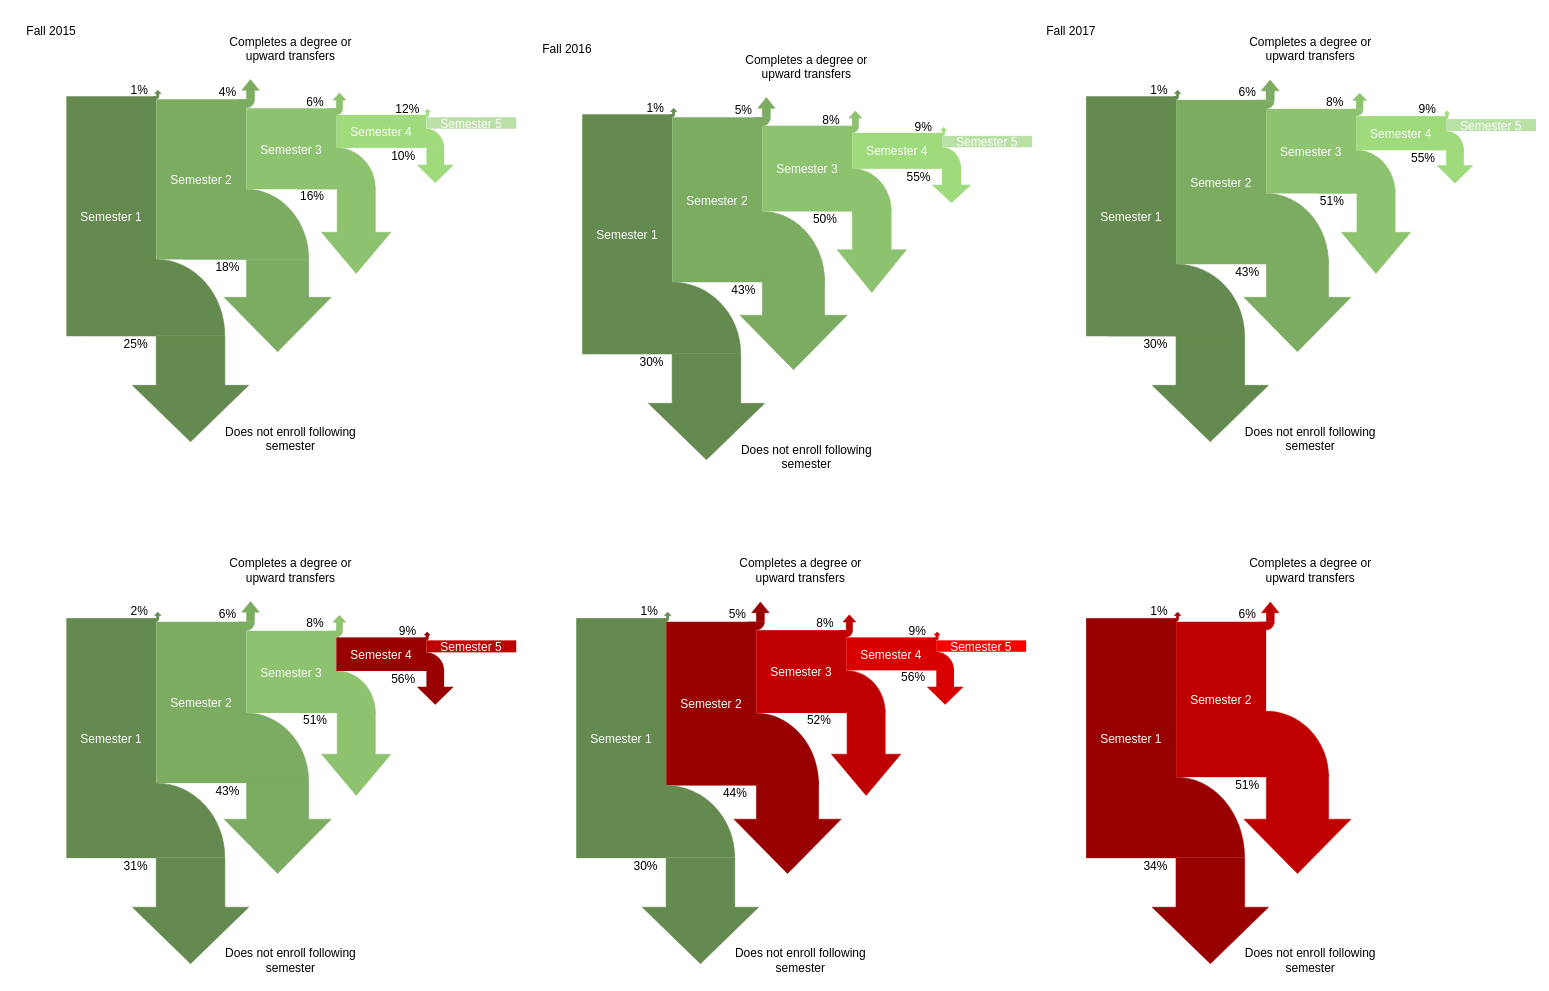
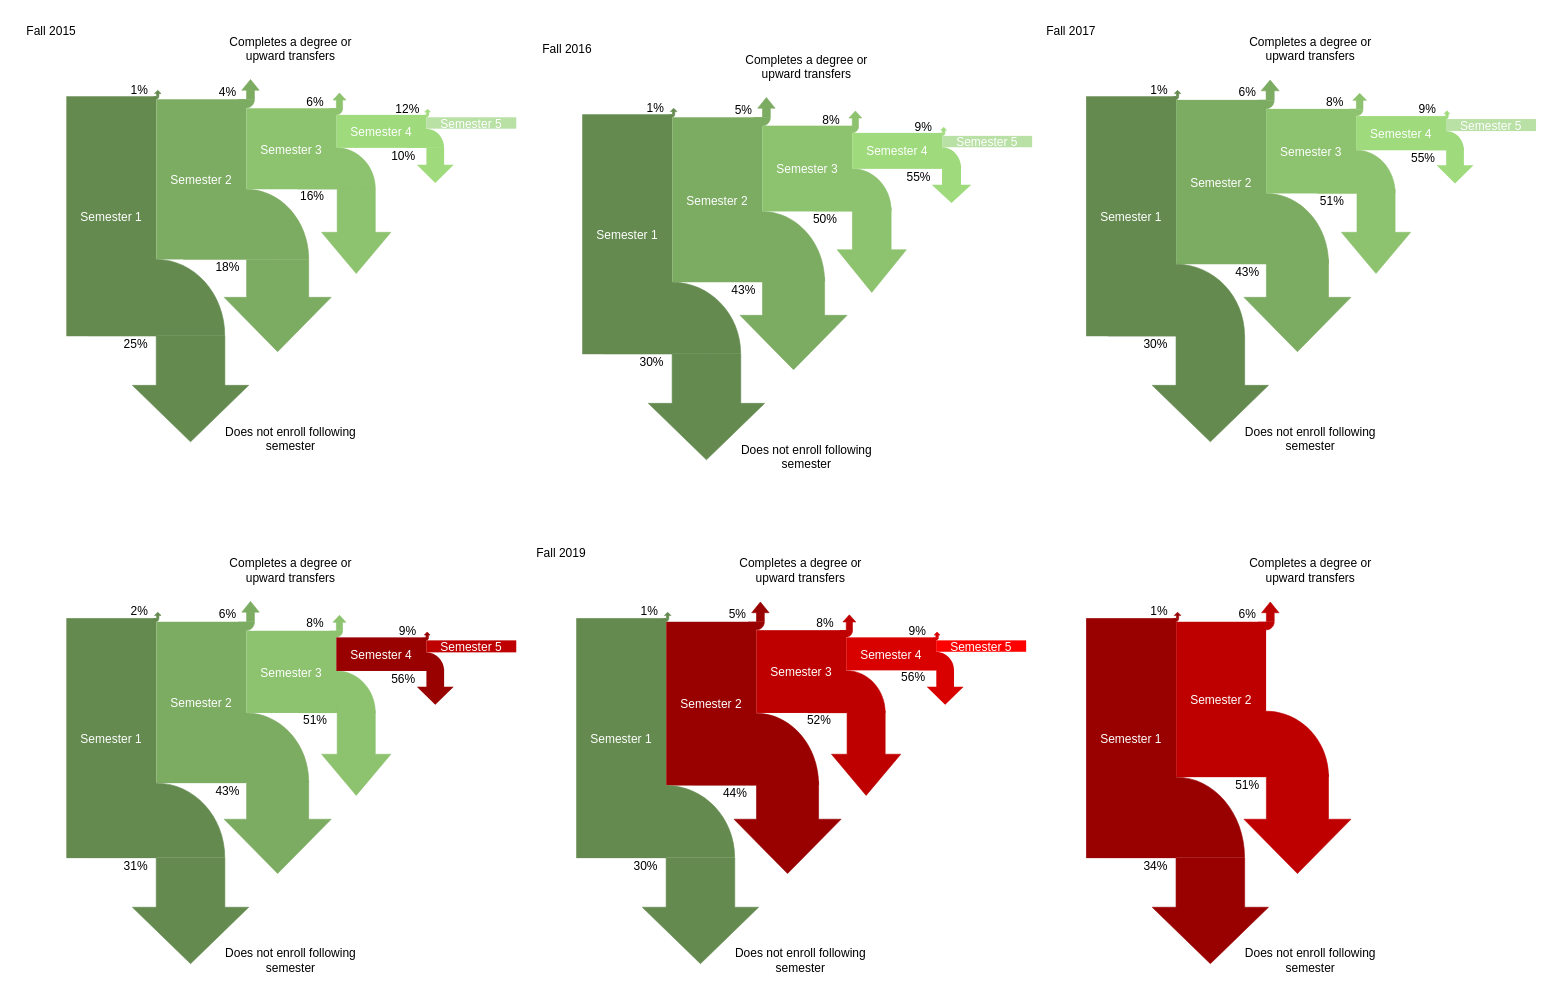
none -> (561, 552)
